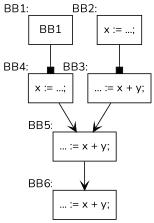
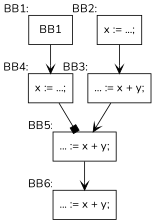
(51, 55) -> (51, 55)
(119, 55) -> (119, 55)
(66, 114) -> (66, 114)
